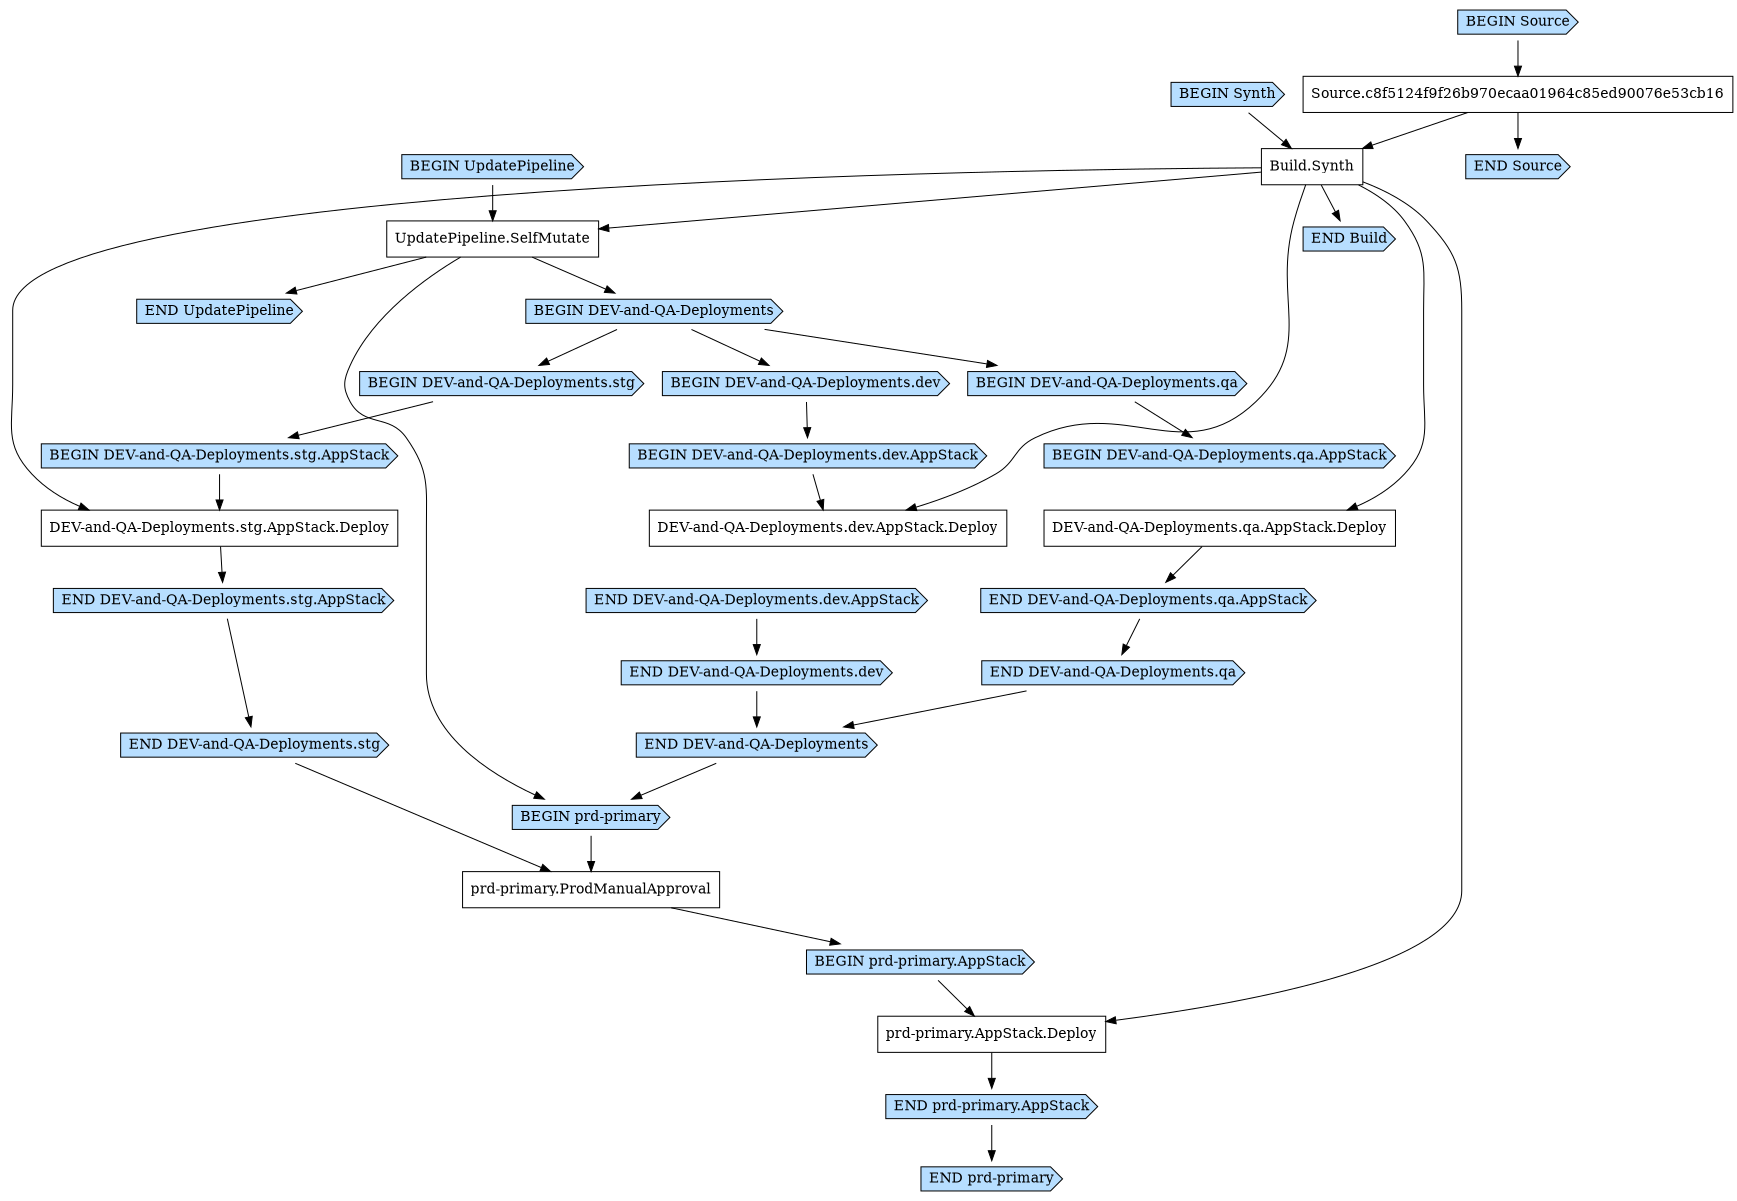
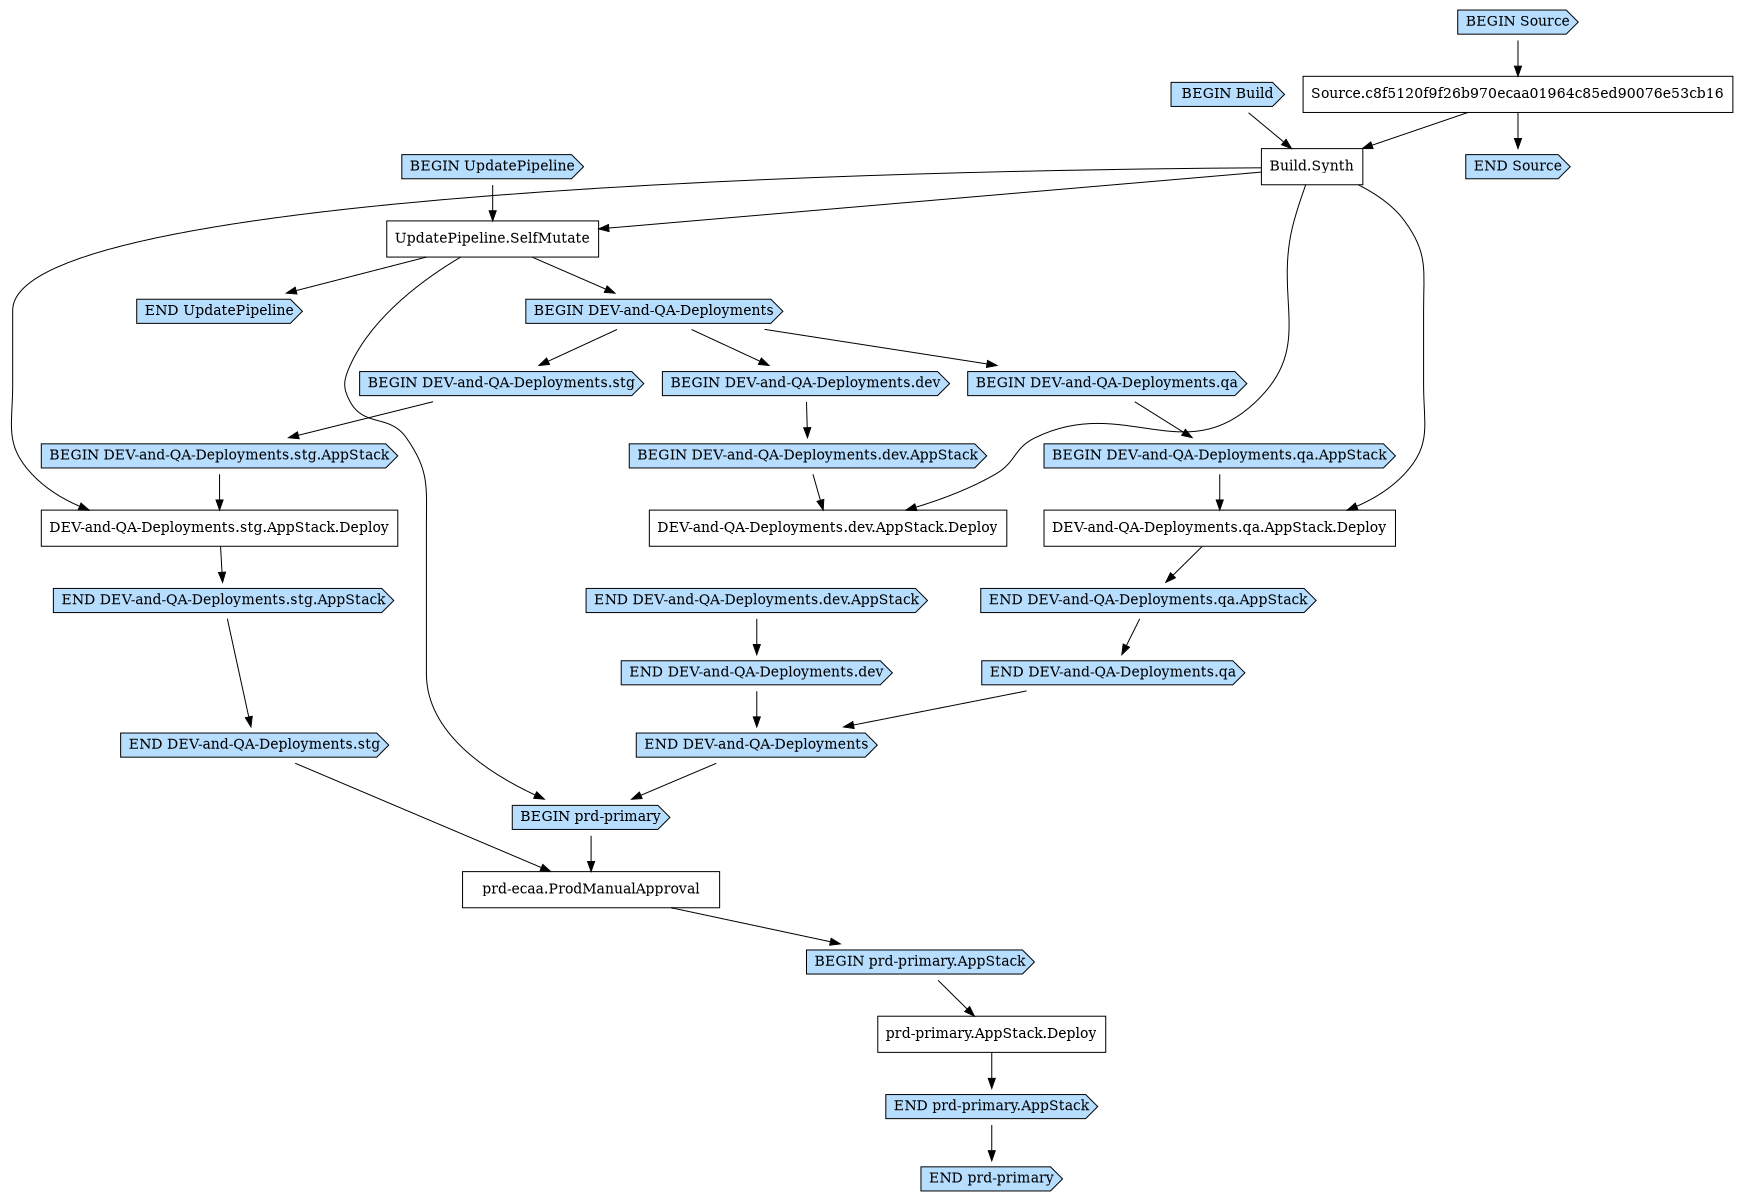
(1228, 94) -> (1228, 94)
(1518, 94) -> (1518, 94)
(1349, 239) -> none
none -> (1220, 487)
(1462, 705) -> none
(591, 890) -> (591, 890)
